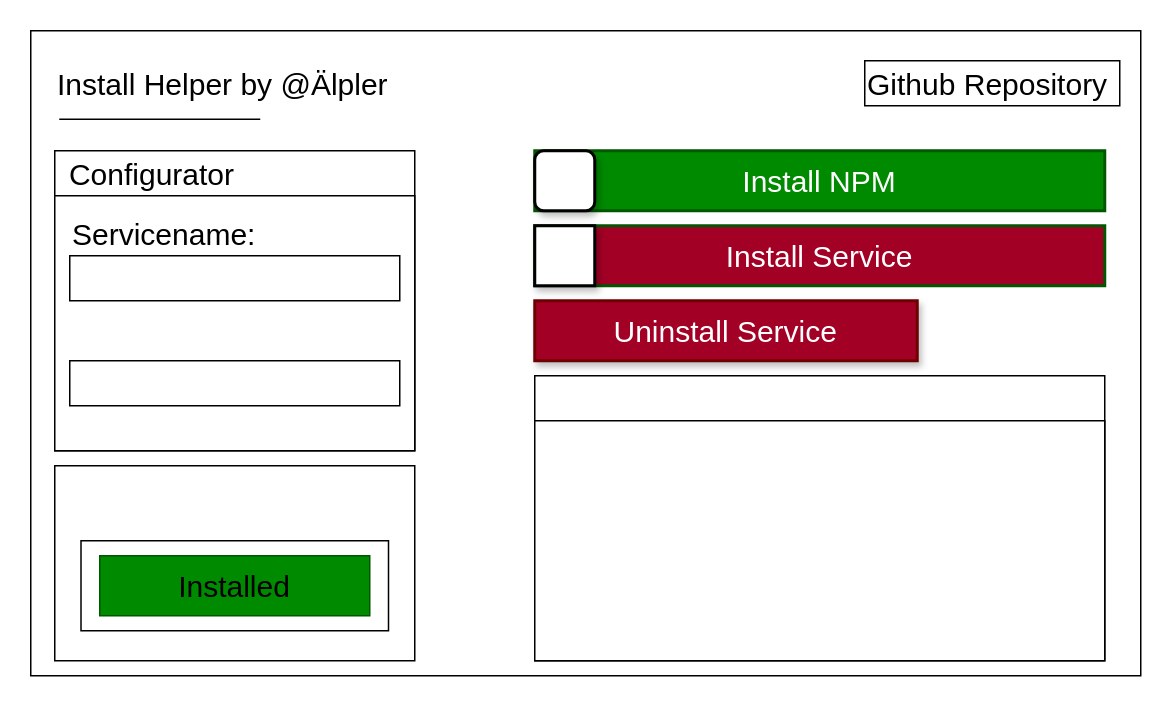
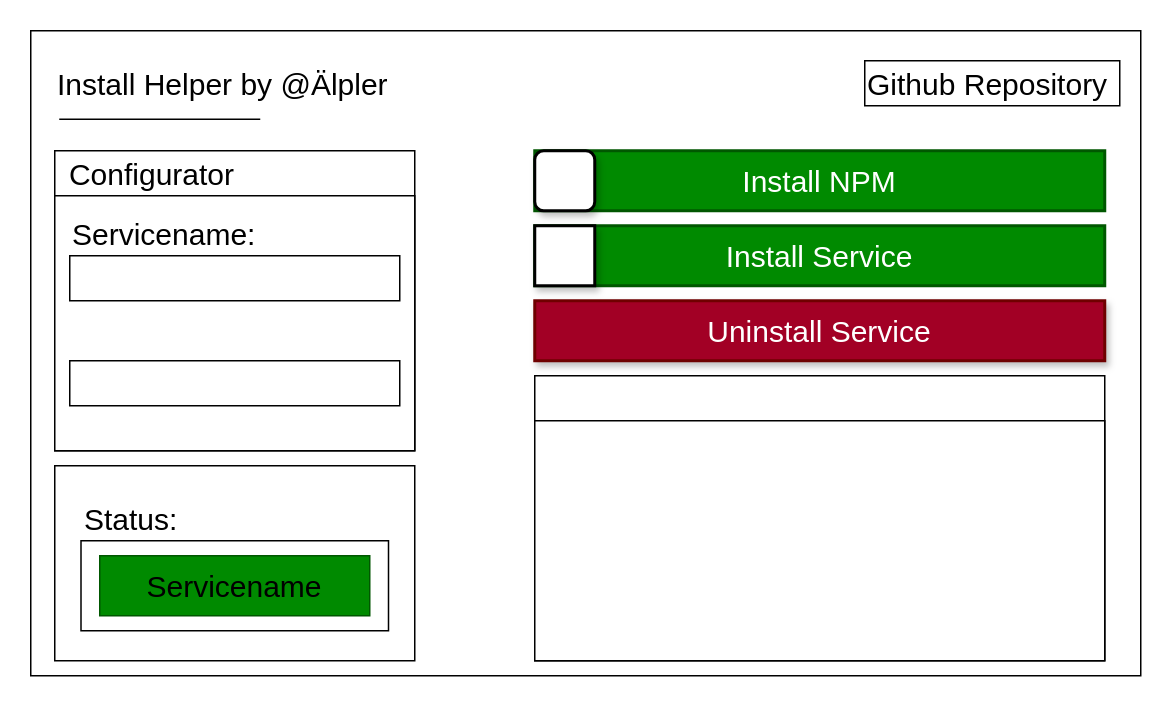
(565, 256) -> (565, 256)
(820, 256) -> (820, 256)
(726, 331) -> (820, 331)
none -> (126, 518)
(235, 586) -> (235, 586)
